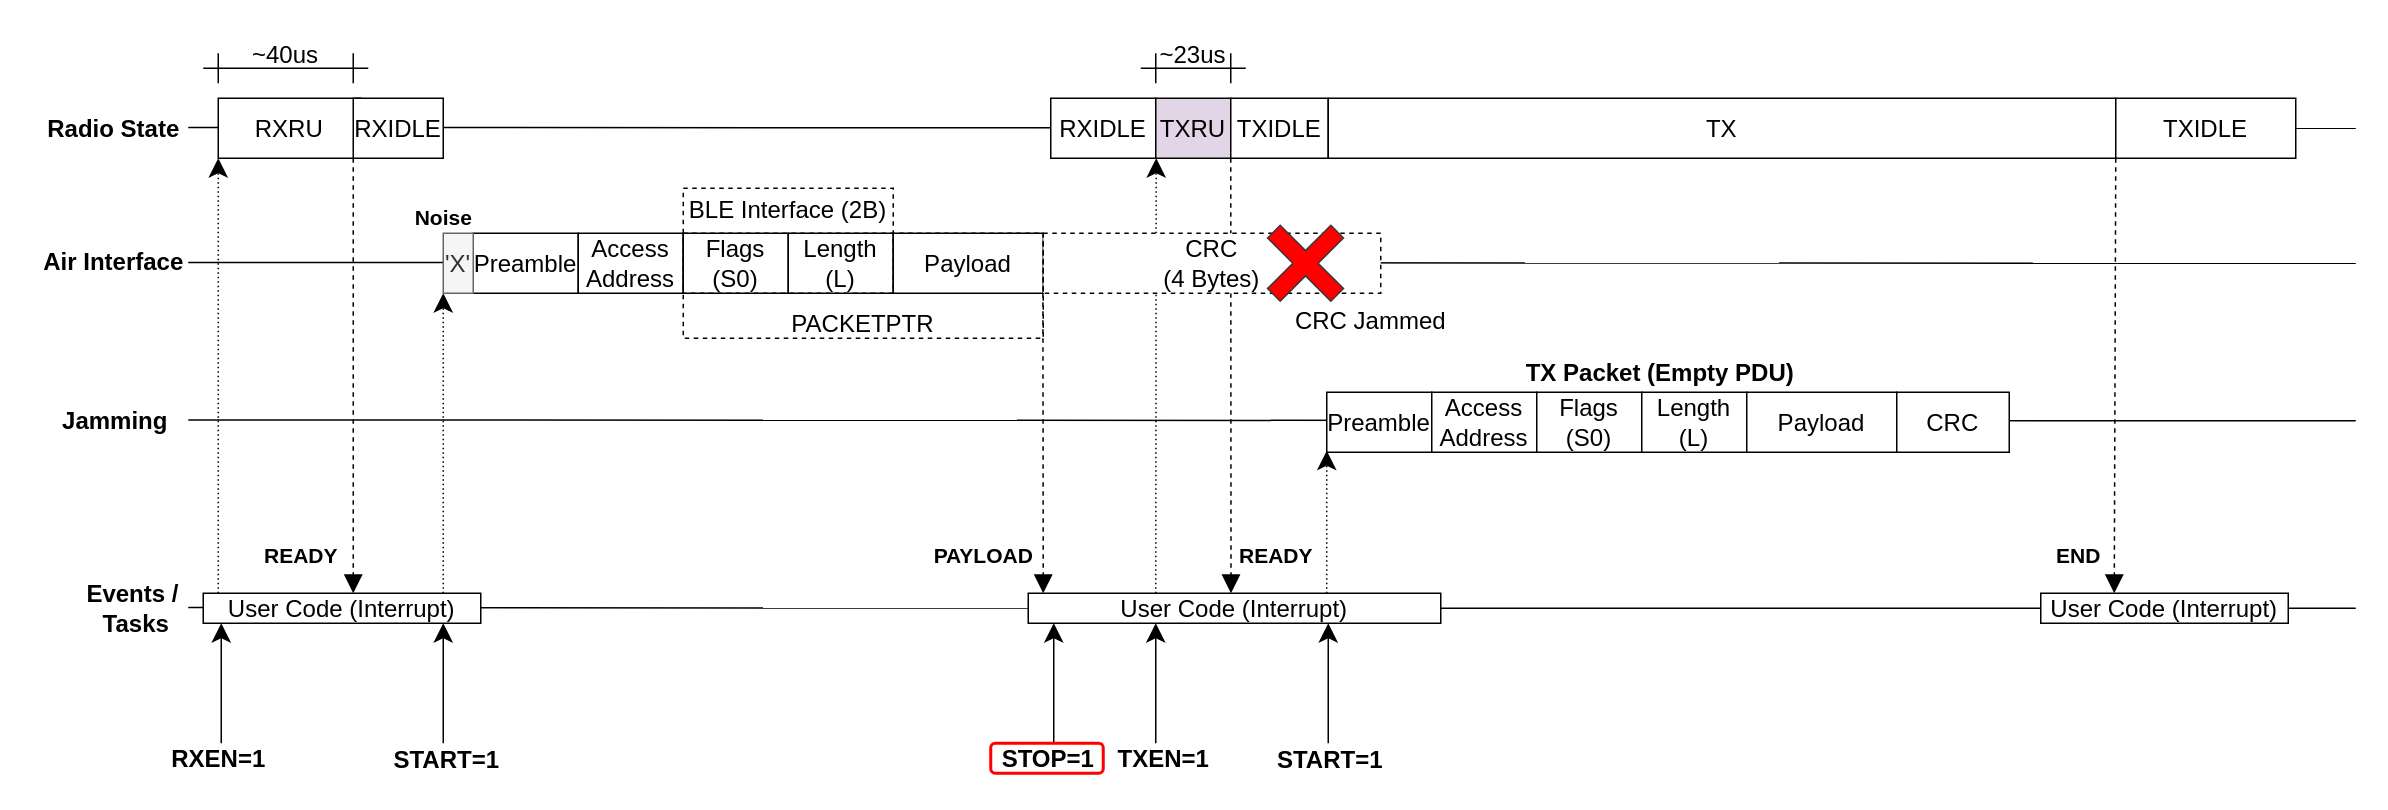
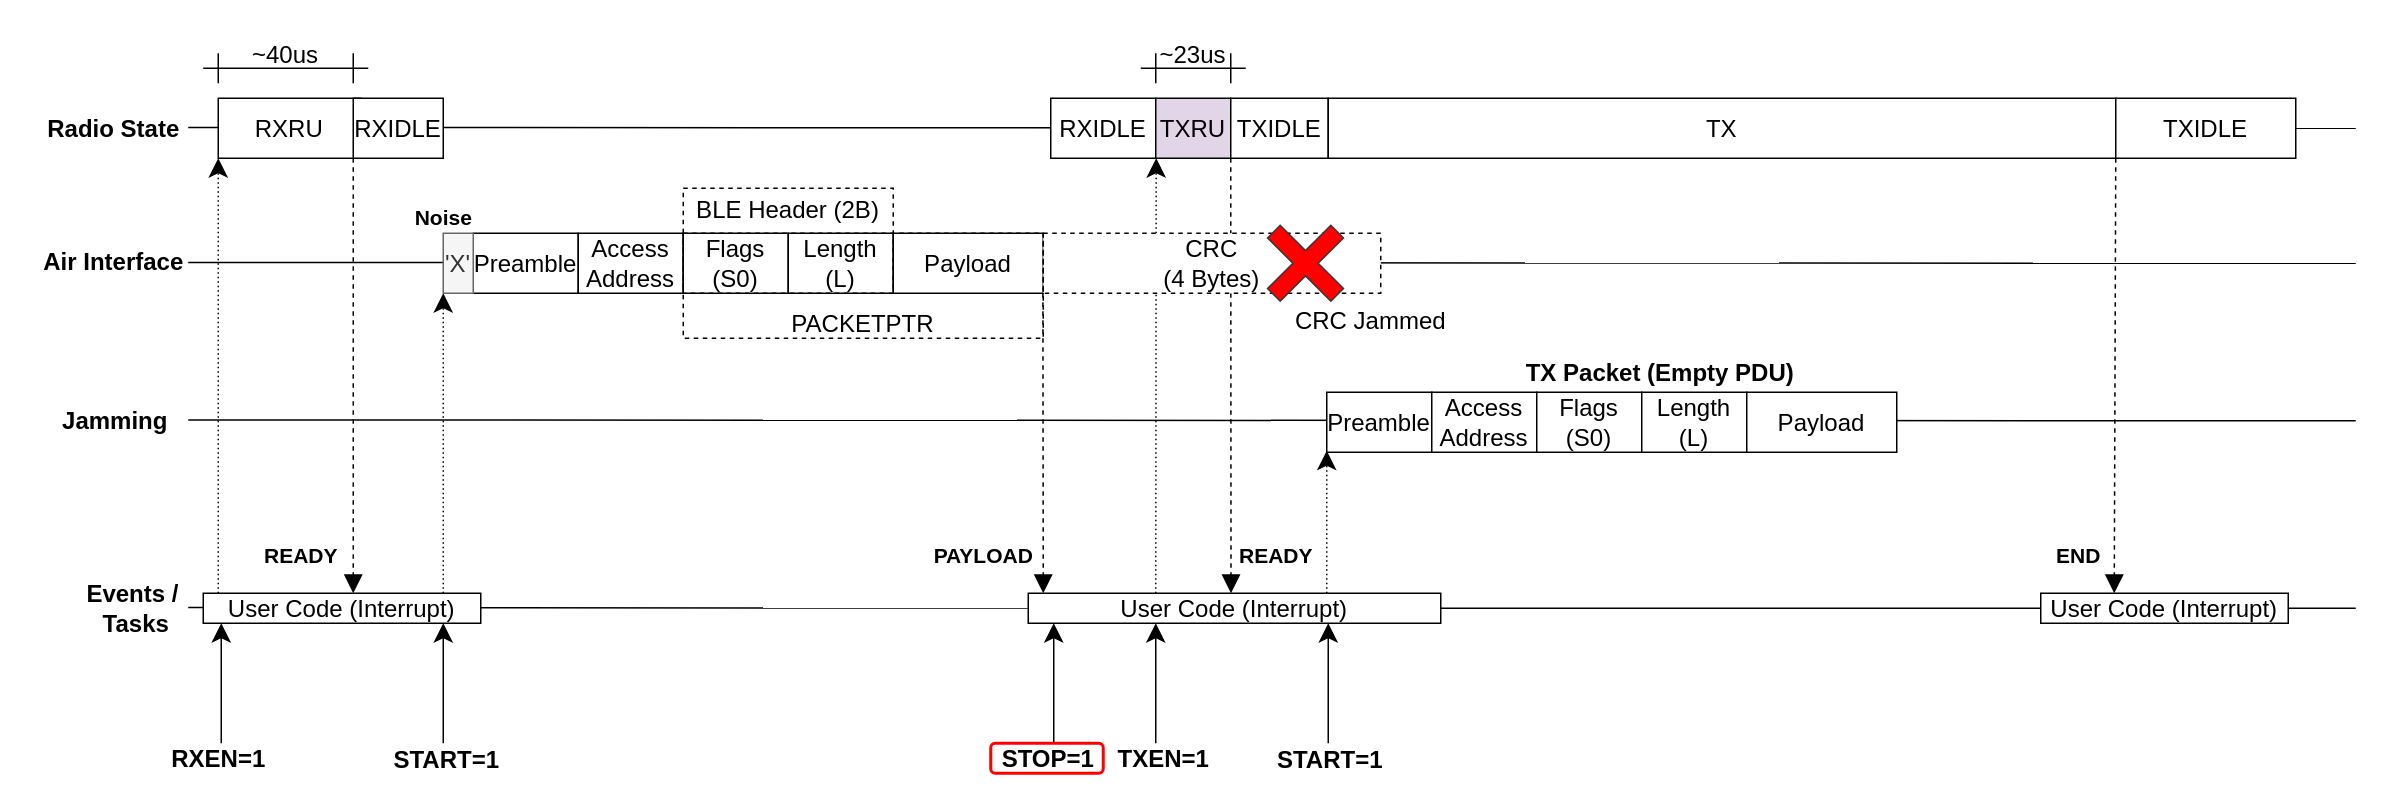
(788, 225) -> (788, 210)
(1953, 422) -> none
